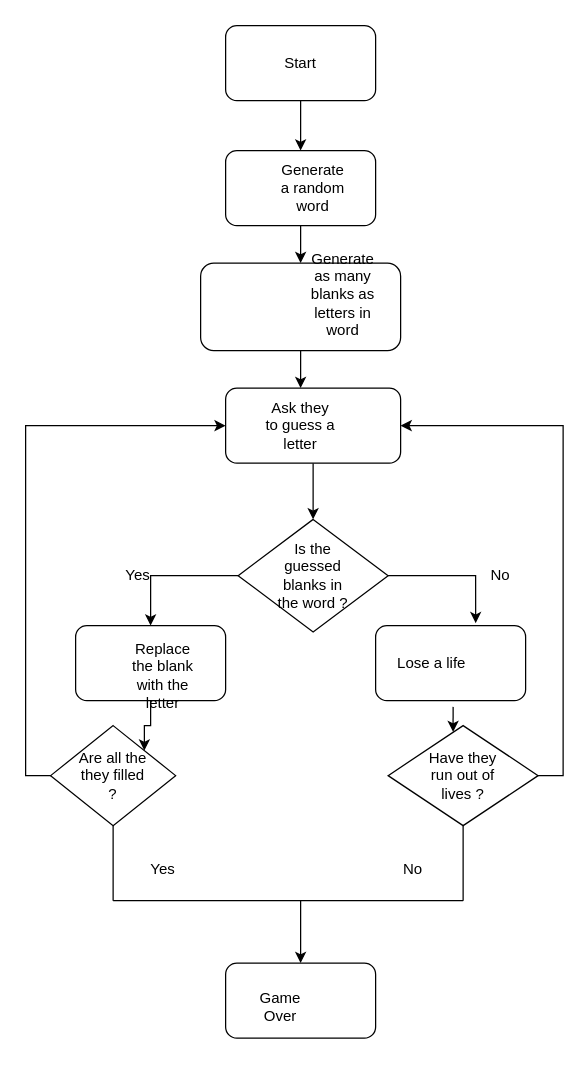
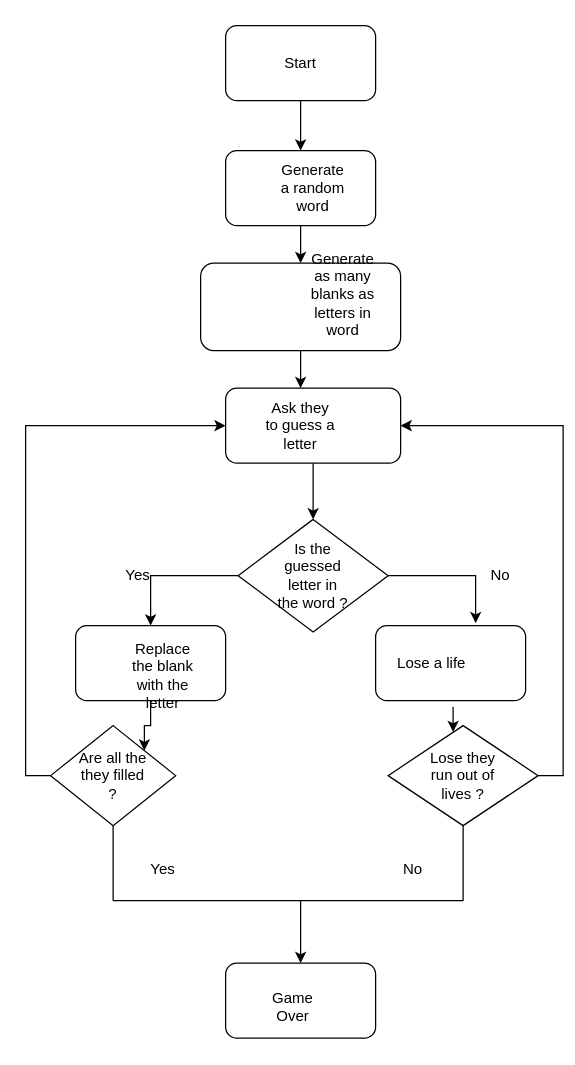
(313, 576) -> (313, 576)
(463, 776) -> (463, 776)
(281, 1007) -> (293, 1007)
